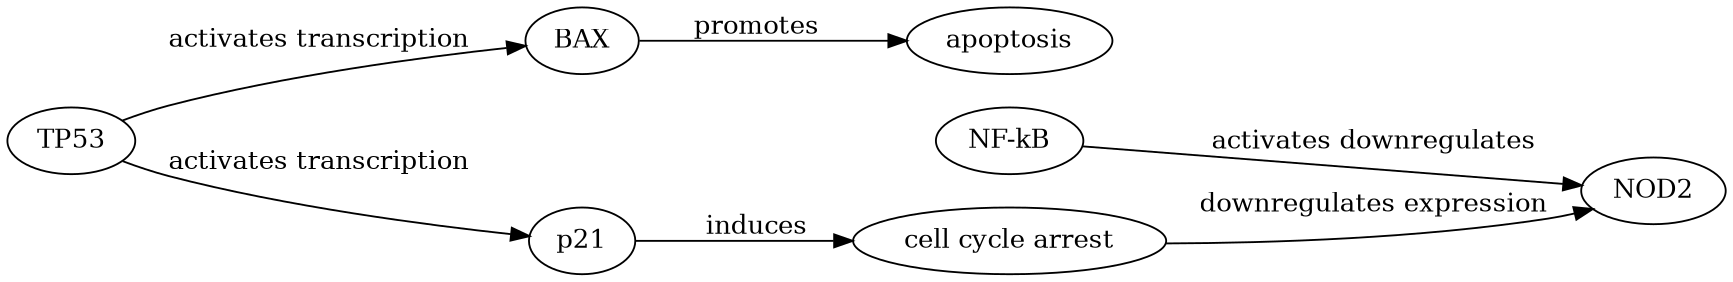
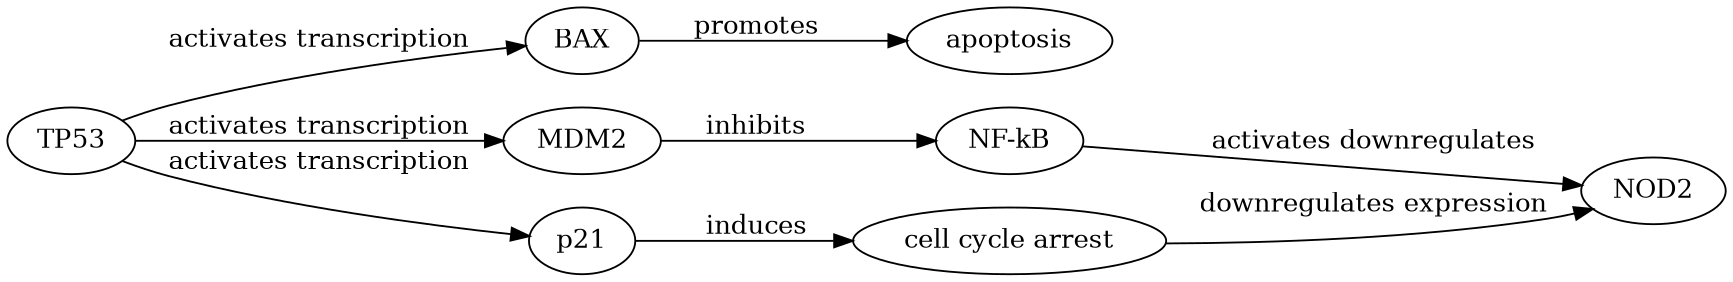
none -> (582, 141)
